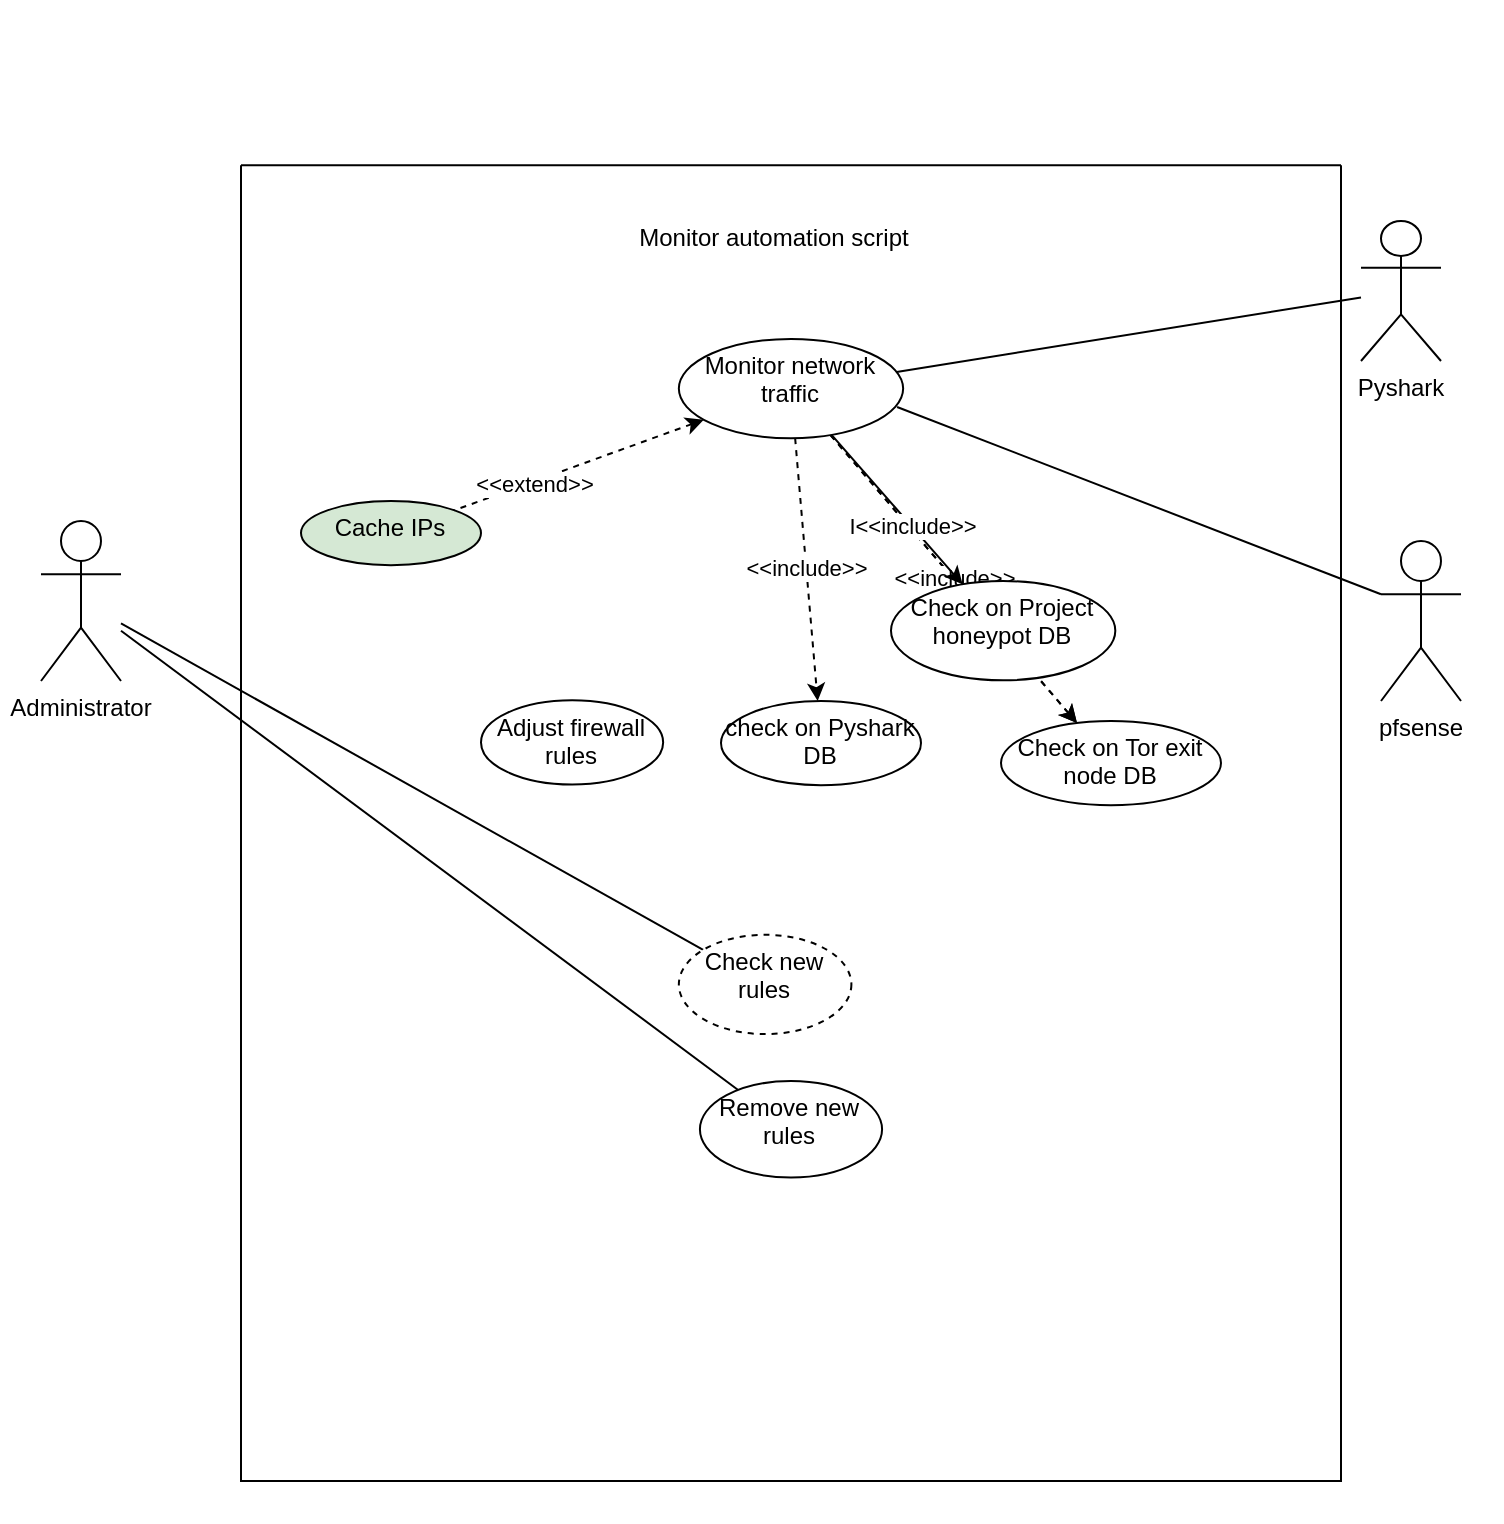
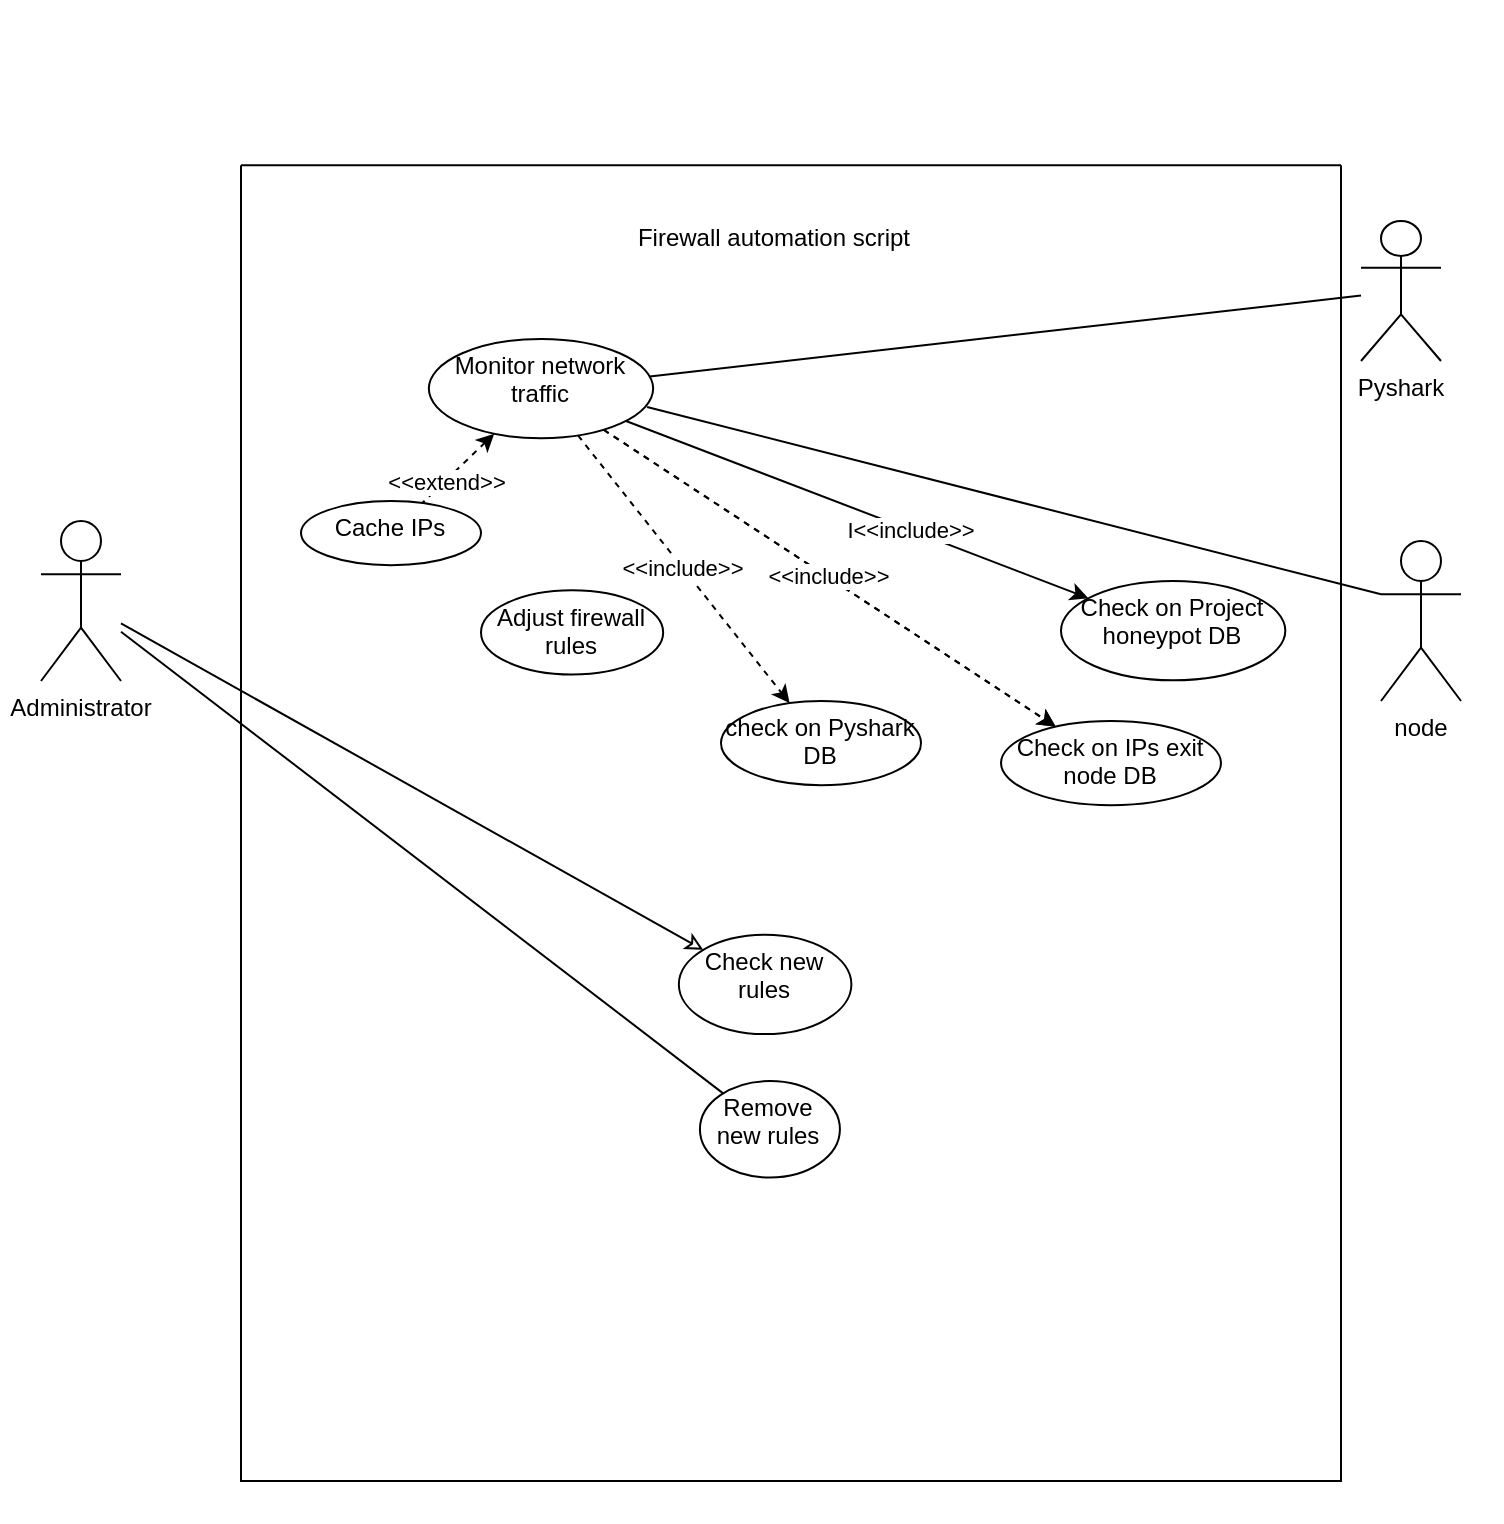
(775, 239) -> (775, 239)
(791, 389) -> (541, 389)
(391, 533) -> (391, 533)
(1003, 631) -> (1173, 631)
(1422, 729) -> (1422, 729)
(572, 742) -> (572, 632)
(1111, 764) -> (1111, 764)
(695, 945) -> (690, 943)
(765, 984) -> (765, 984)
(791, 1129) -> (770, 1129)
